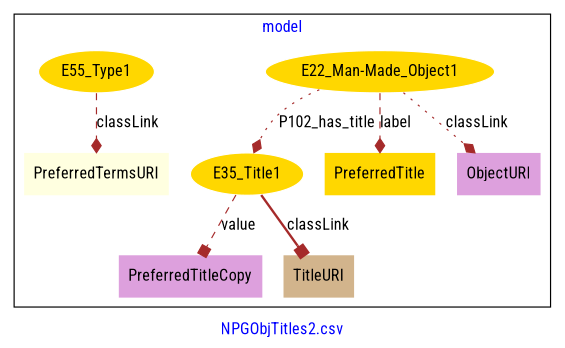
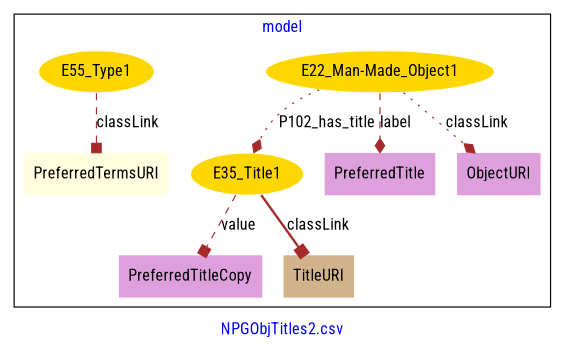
(96, 116) -> (96, 117)
(380, 174) -> (380, 174)
